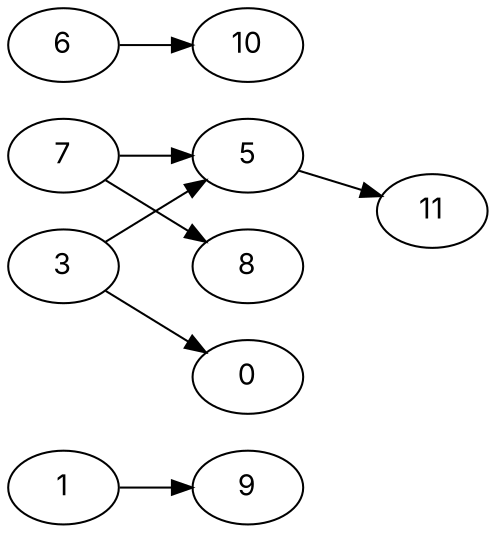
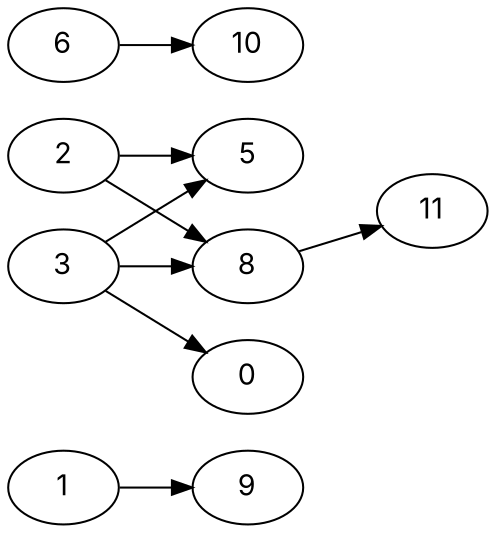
(64, 156) -> (64, 156)
(330, 180) -> (330, 242)
none -> (146, 266)
